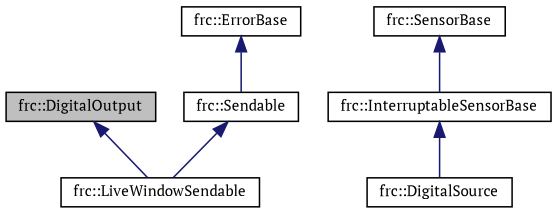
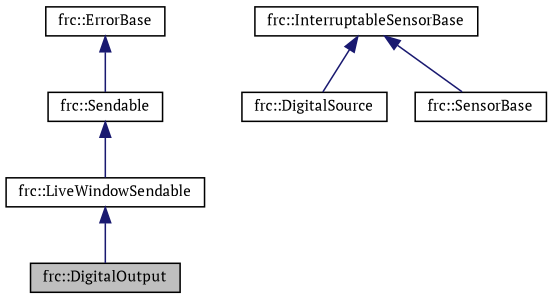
(440, 72) -> (430, 69)
(126, 155) -> (105, 243)
